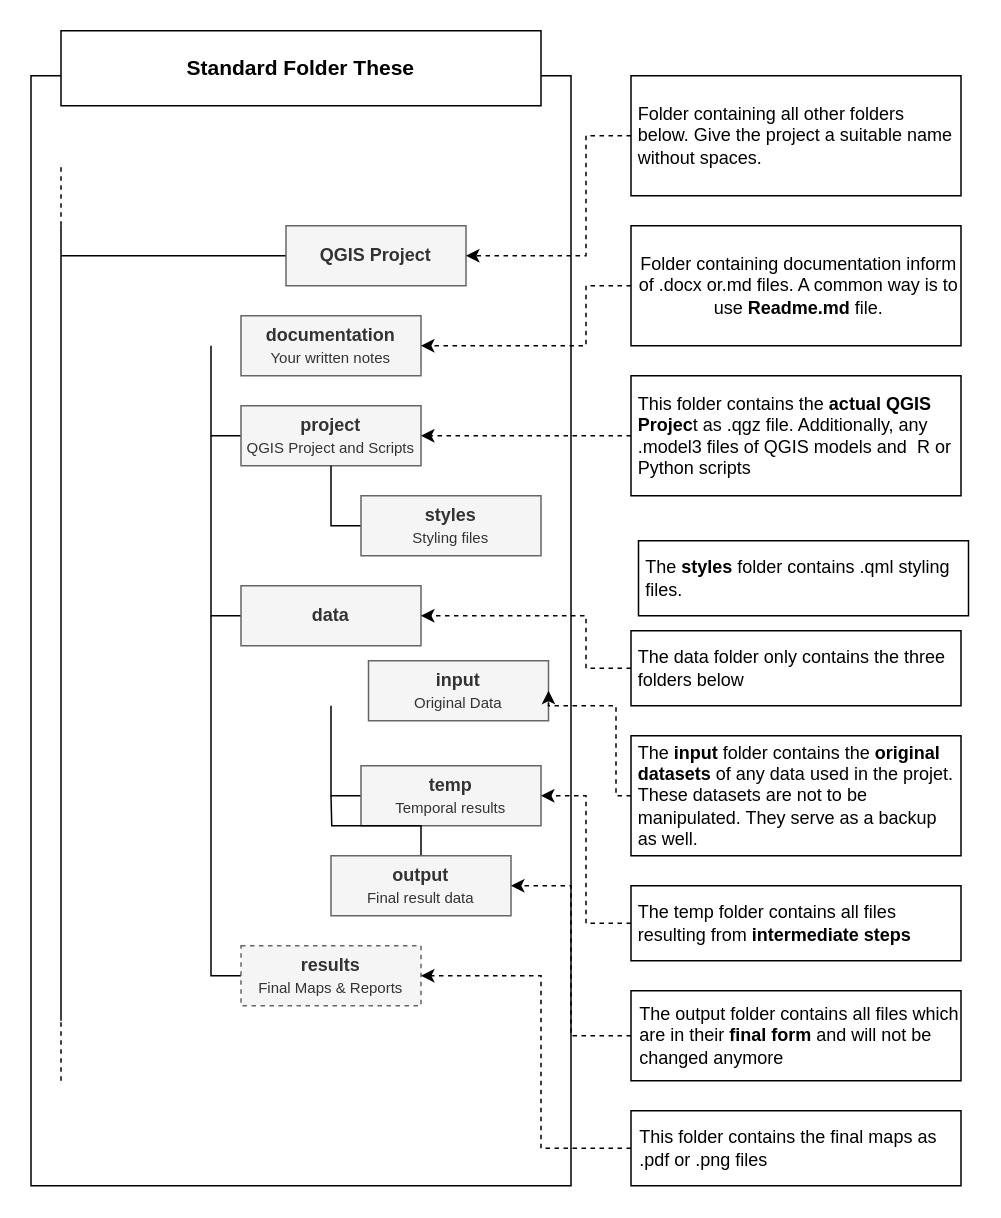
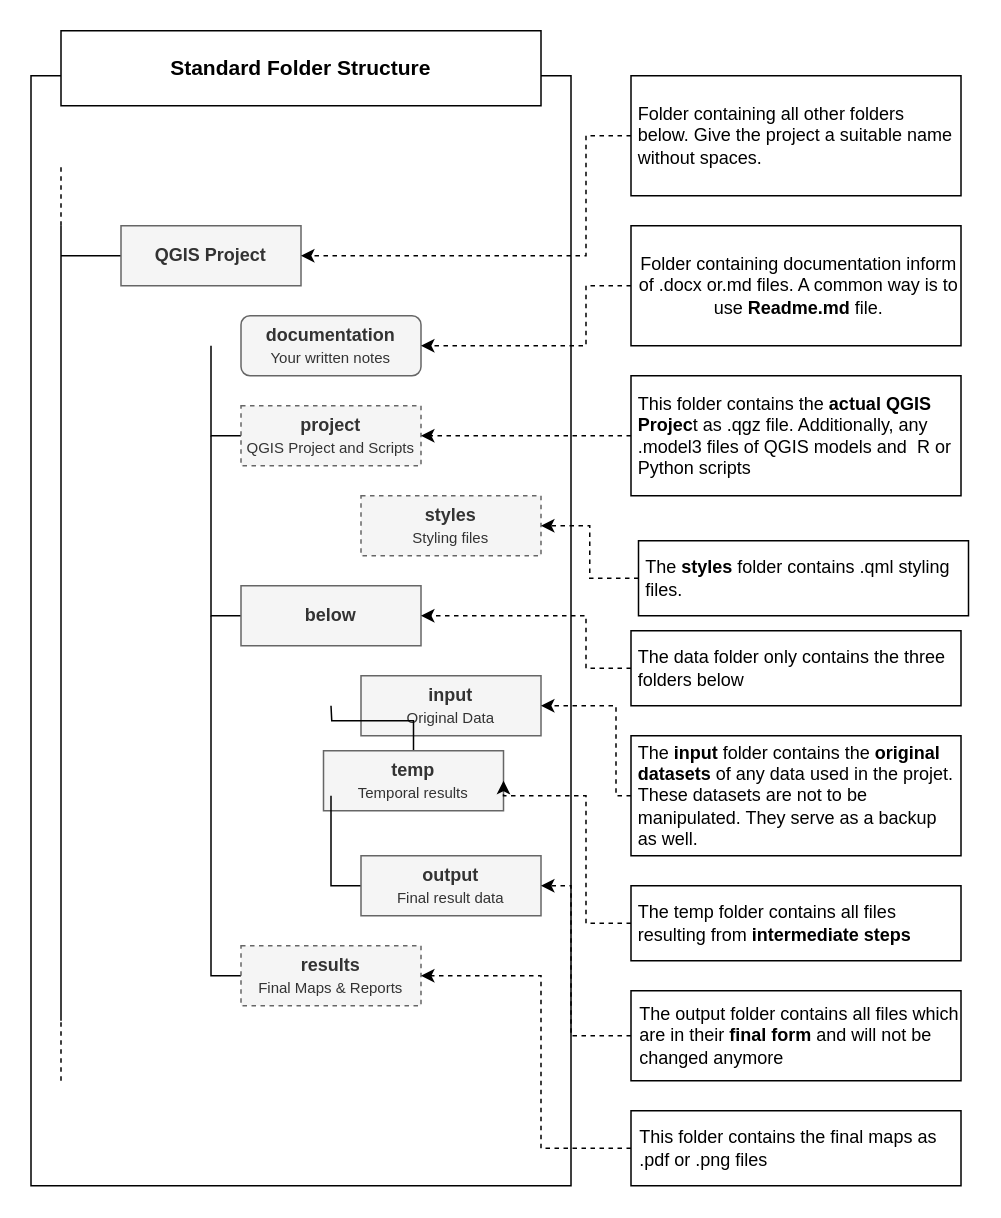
(301, 68) -> (301, 68)
(376, 256) -> (211, 256)
(331, 346) -> (331, 346)
(331, 436) -> (331, 436)
(331, 511) -> none
(451, 526) -> (451, 526)
none -> (590, 557)
(331, 616) -> (331, 616)
(458, 691) -> (451, 706)
(451, 796) -> (413, 781)
(421, 886) -> (451, 886)
